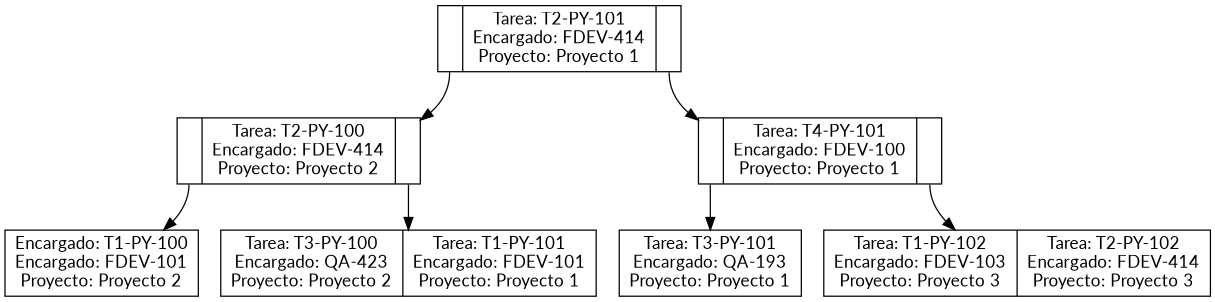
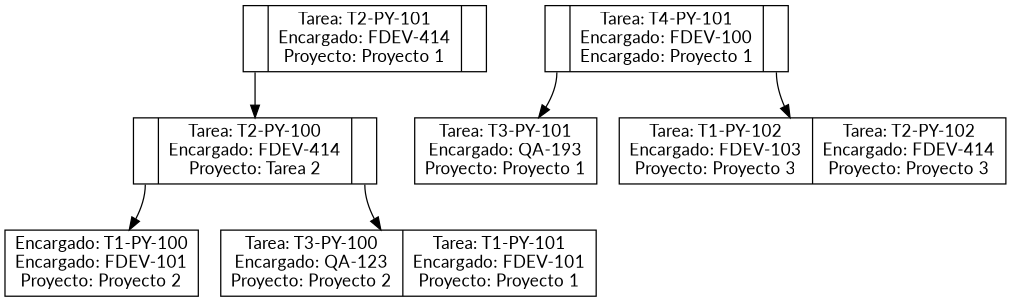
(674, 94) -> none
(299, 169) -> (255, 169)
(820, 169) -> (667, 57)
(312, 263) -> (312, 263)
